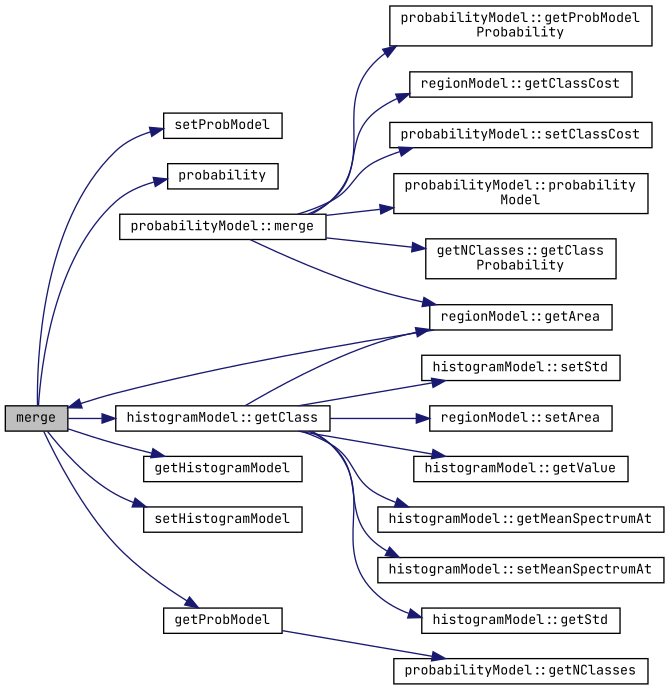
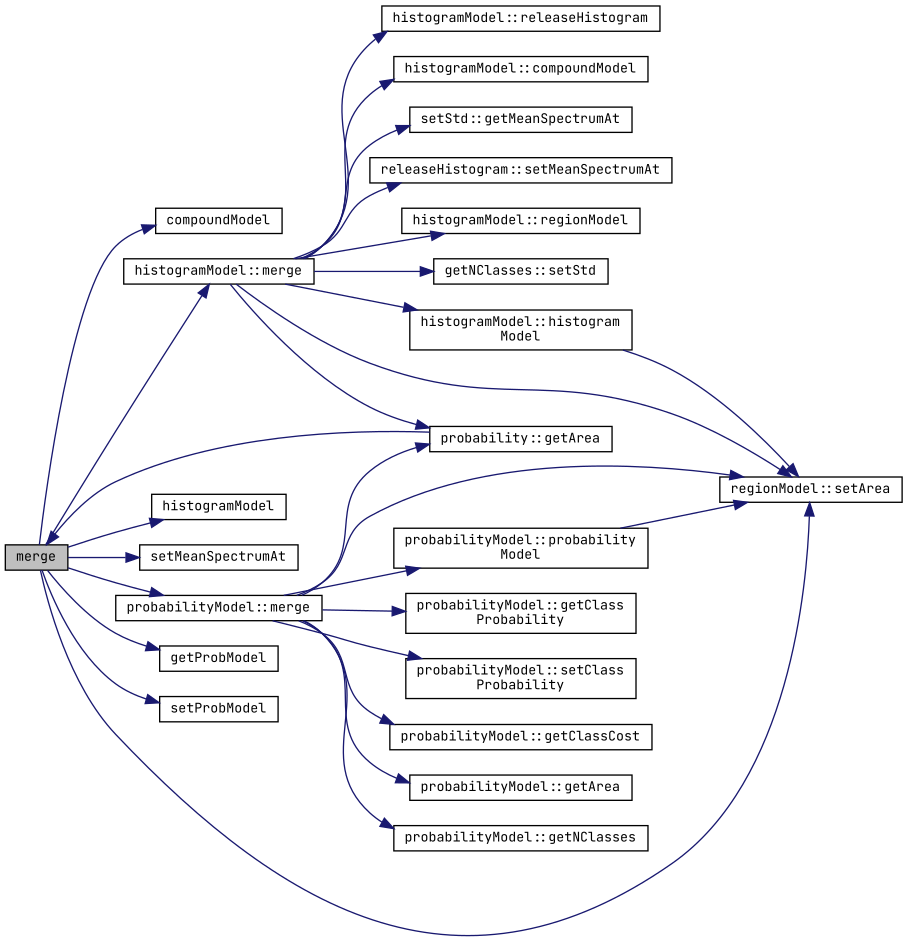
none -> (521, 19)
(521, 26) -> (521, 679)
(521, 84) -> (521, 737)
(521, 135) -> (521, 788)
(223, 176) -> (219, 221)
(521, 259) -> (521, 613)
(521, 317) -> (521, 439)
none -> (521, 330)
(521, 368) -> (521, 271)
(223, 418) -> (219, 271)
(223, 469) -> (219, 507)
(521, 469) -> (521, 69)
none -> (491, 476)
none -> (677, 517)
(223, 520) -> (219, 558)
(521, 520) -> (521, 120)
(521, 570) -> (521, 170)
none -> (109, 581)
(521, 621) -> (521, 221)
(357, 643) -> (344, 743)
none -> (471, 934)
